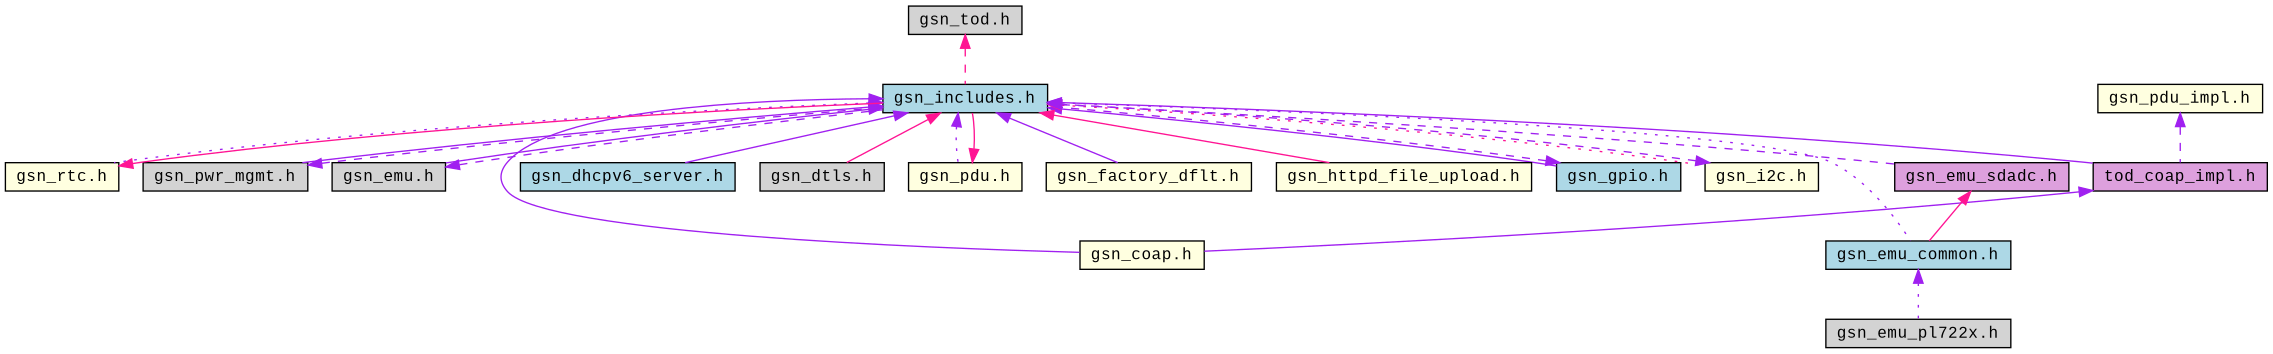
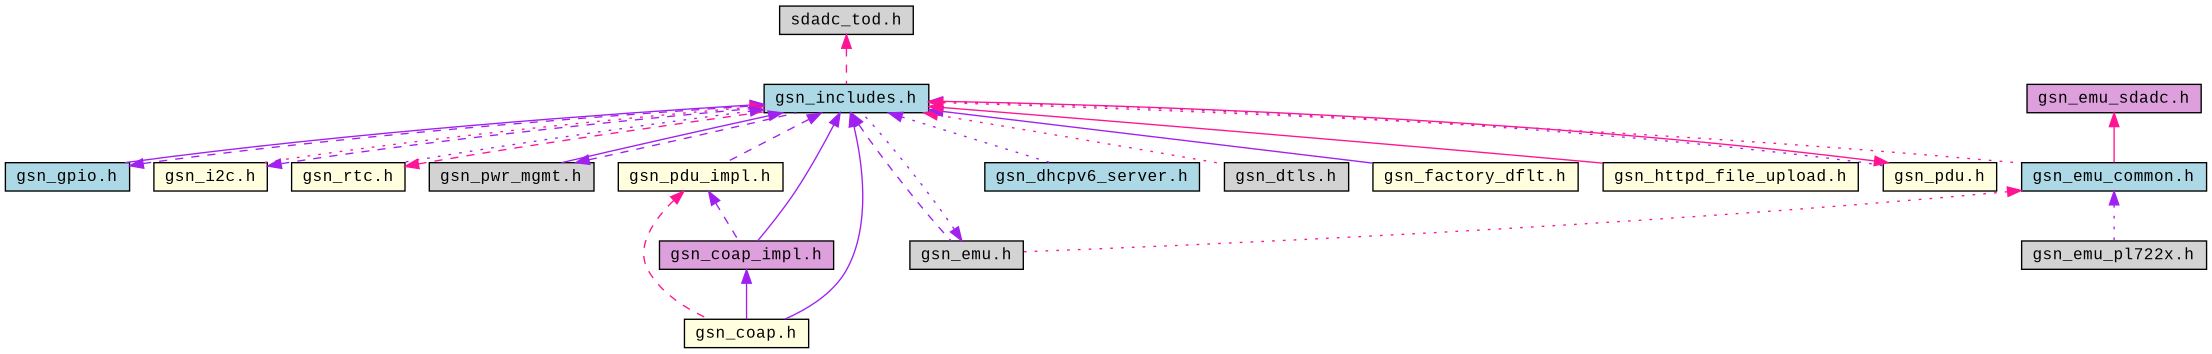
(965, 20) -> (846, 20)
(1504, 123) -> (1482, 125)
(507, 125) -> (591, 136)
(657, 134) -> (903, 184)
(671, 135) -> (910, 170)
(1562, 136) -> (767, 141)
(790, 139) -> (976, 140)
(887, 141) -> (1081, 139)
(2180, 177) -> (747, 255)
none -> (1516, 228)
none -> (648, 270)
